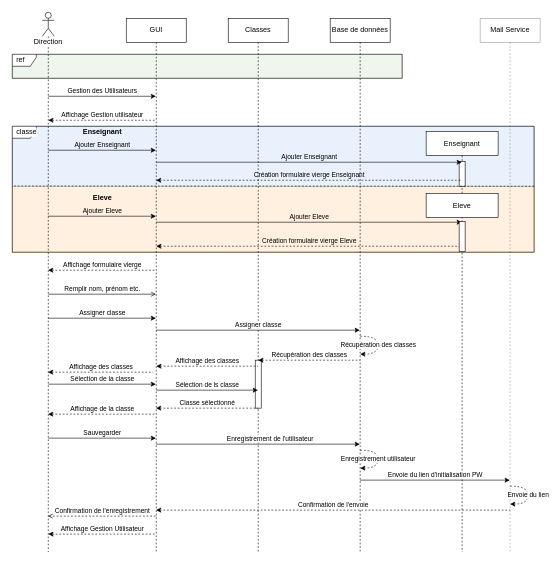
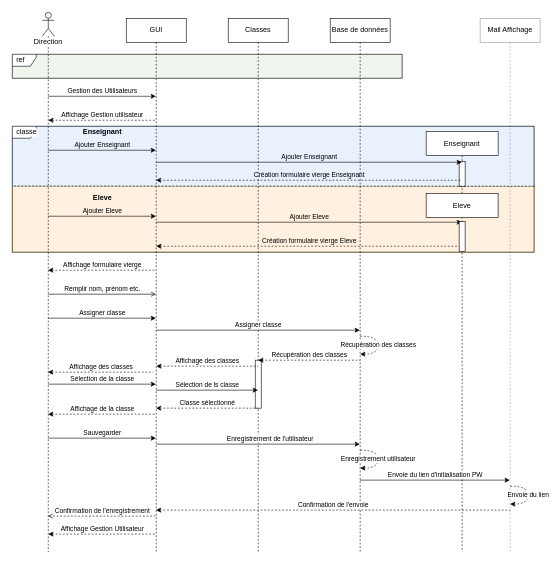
(510, 30) -> (510, 30)
